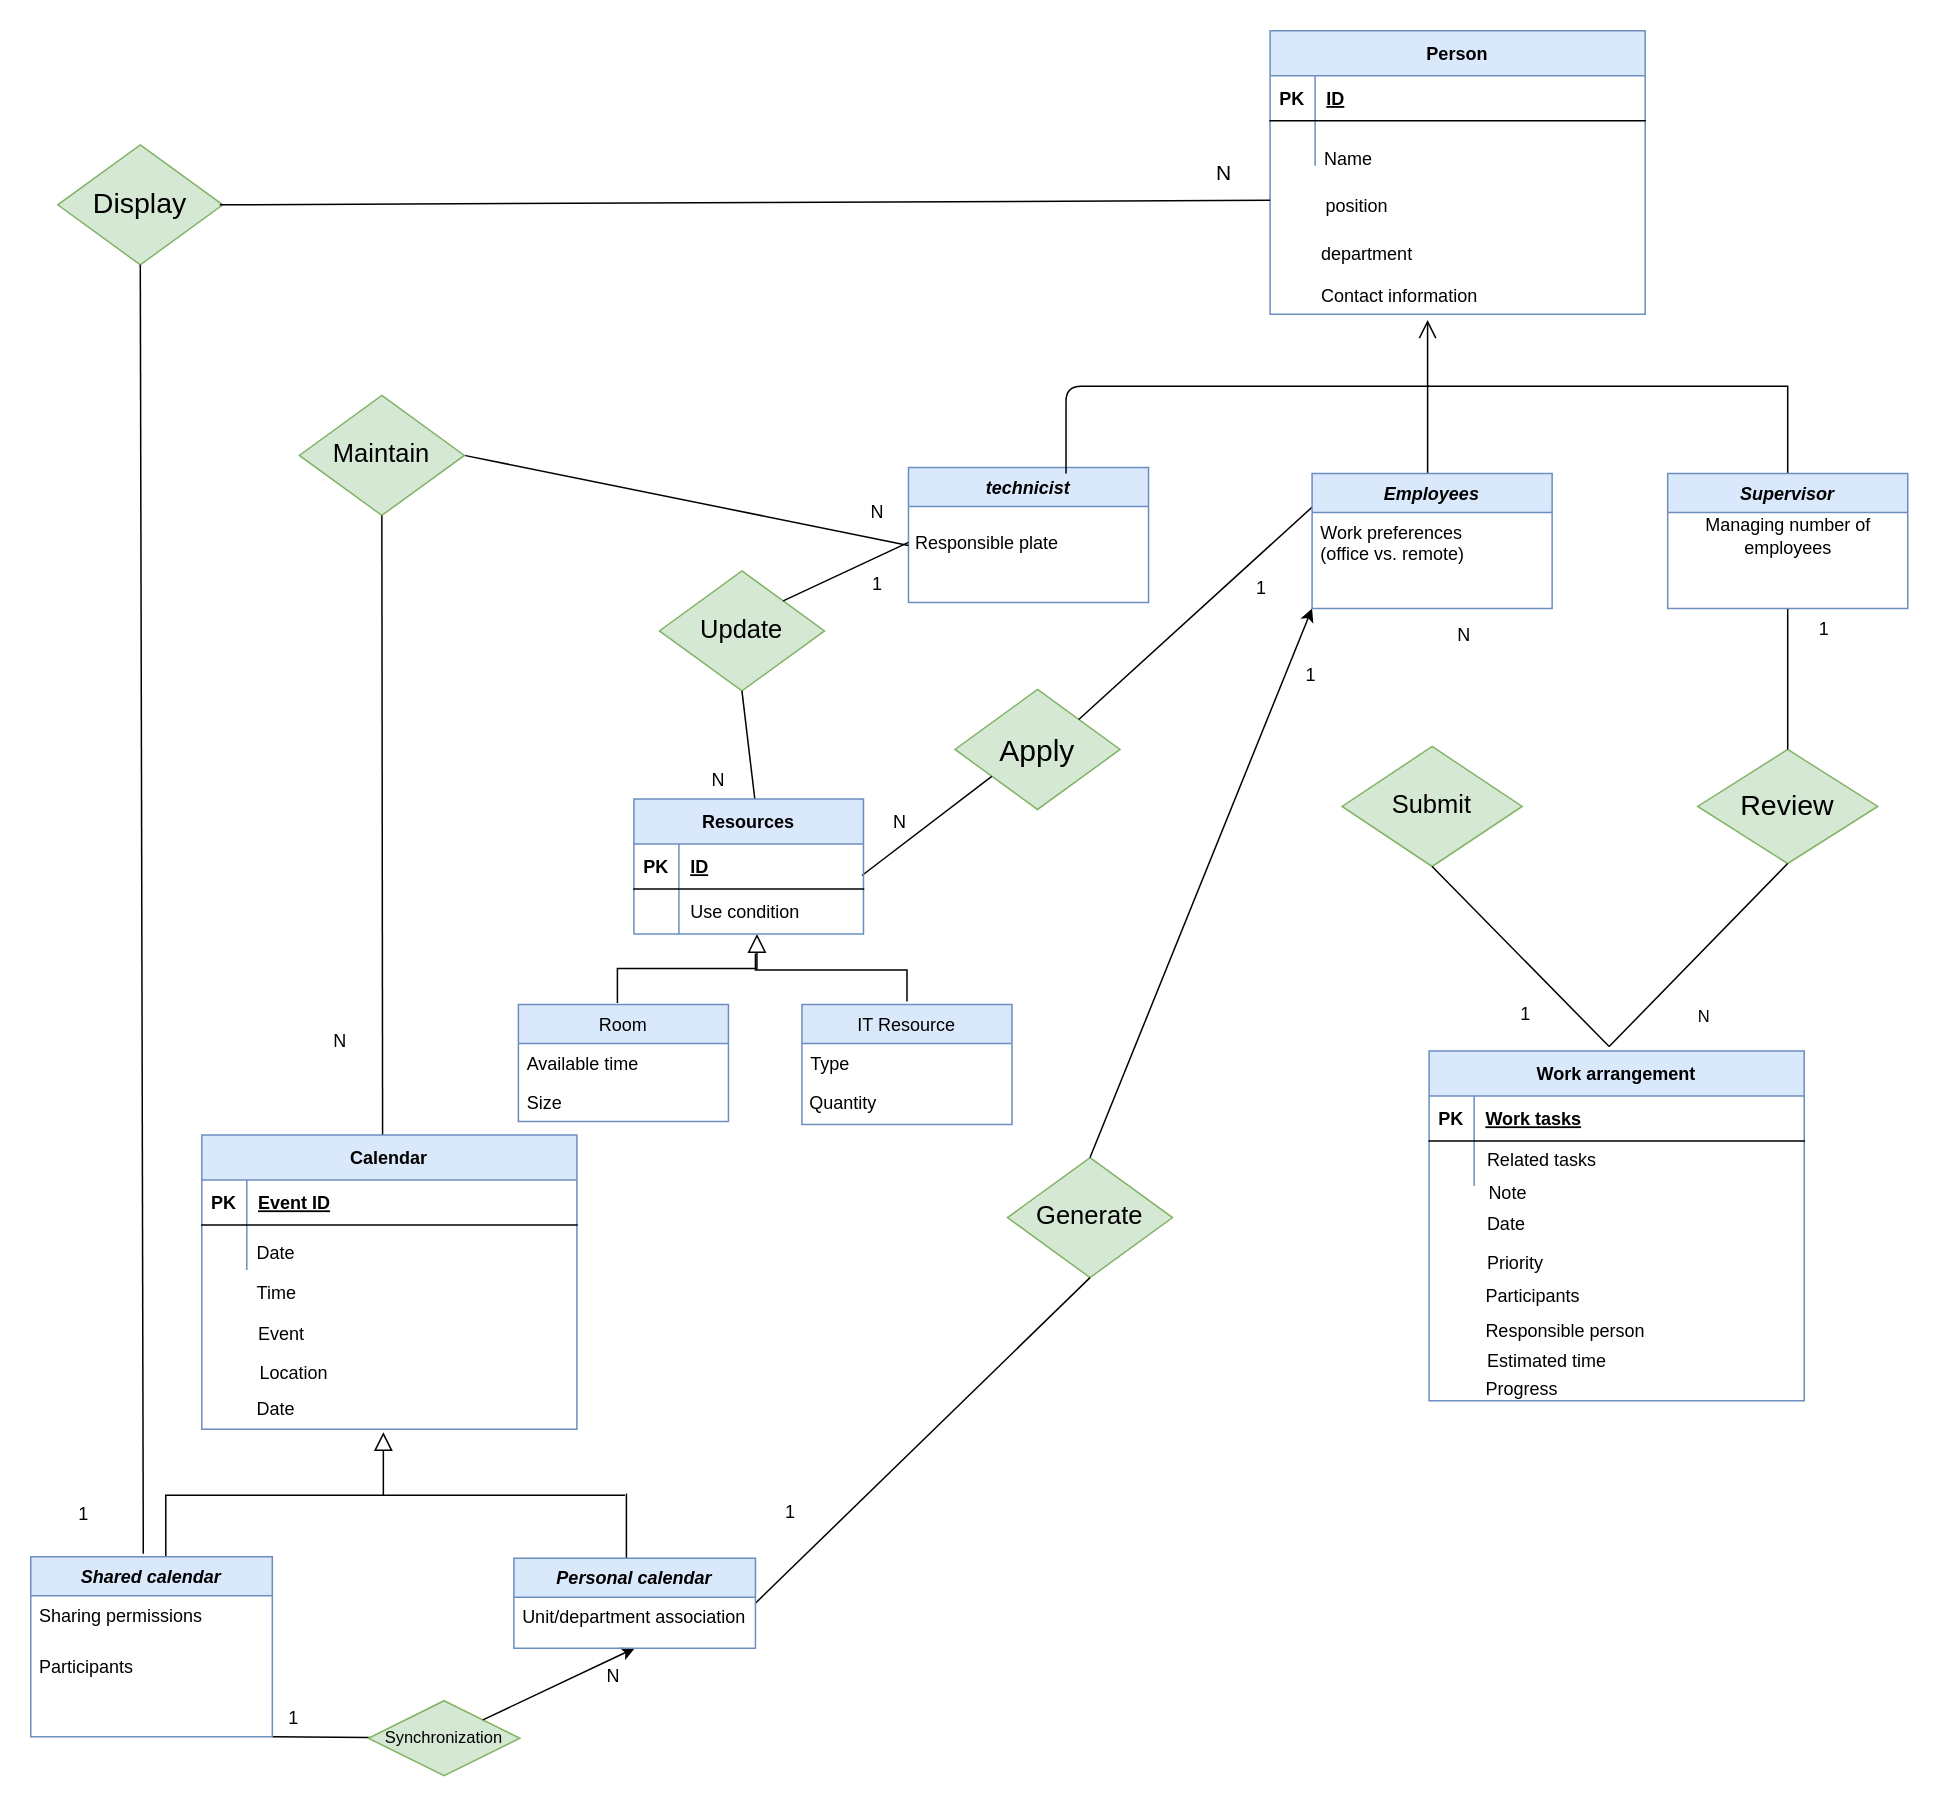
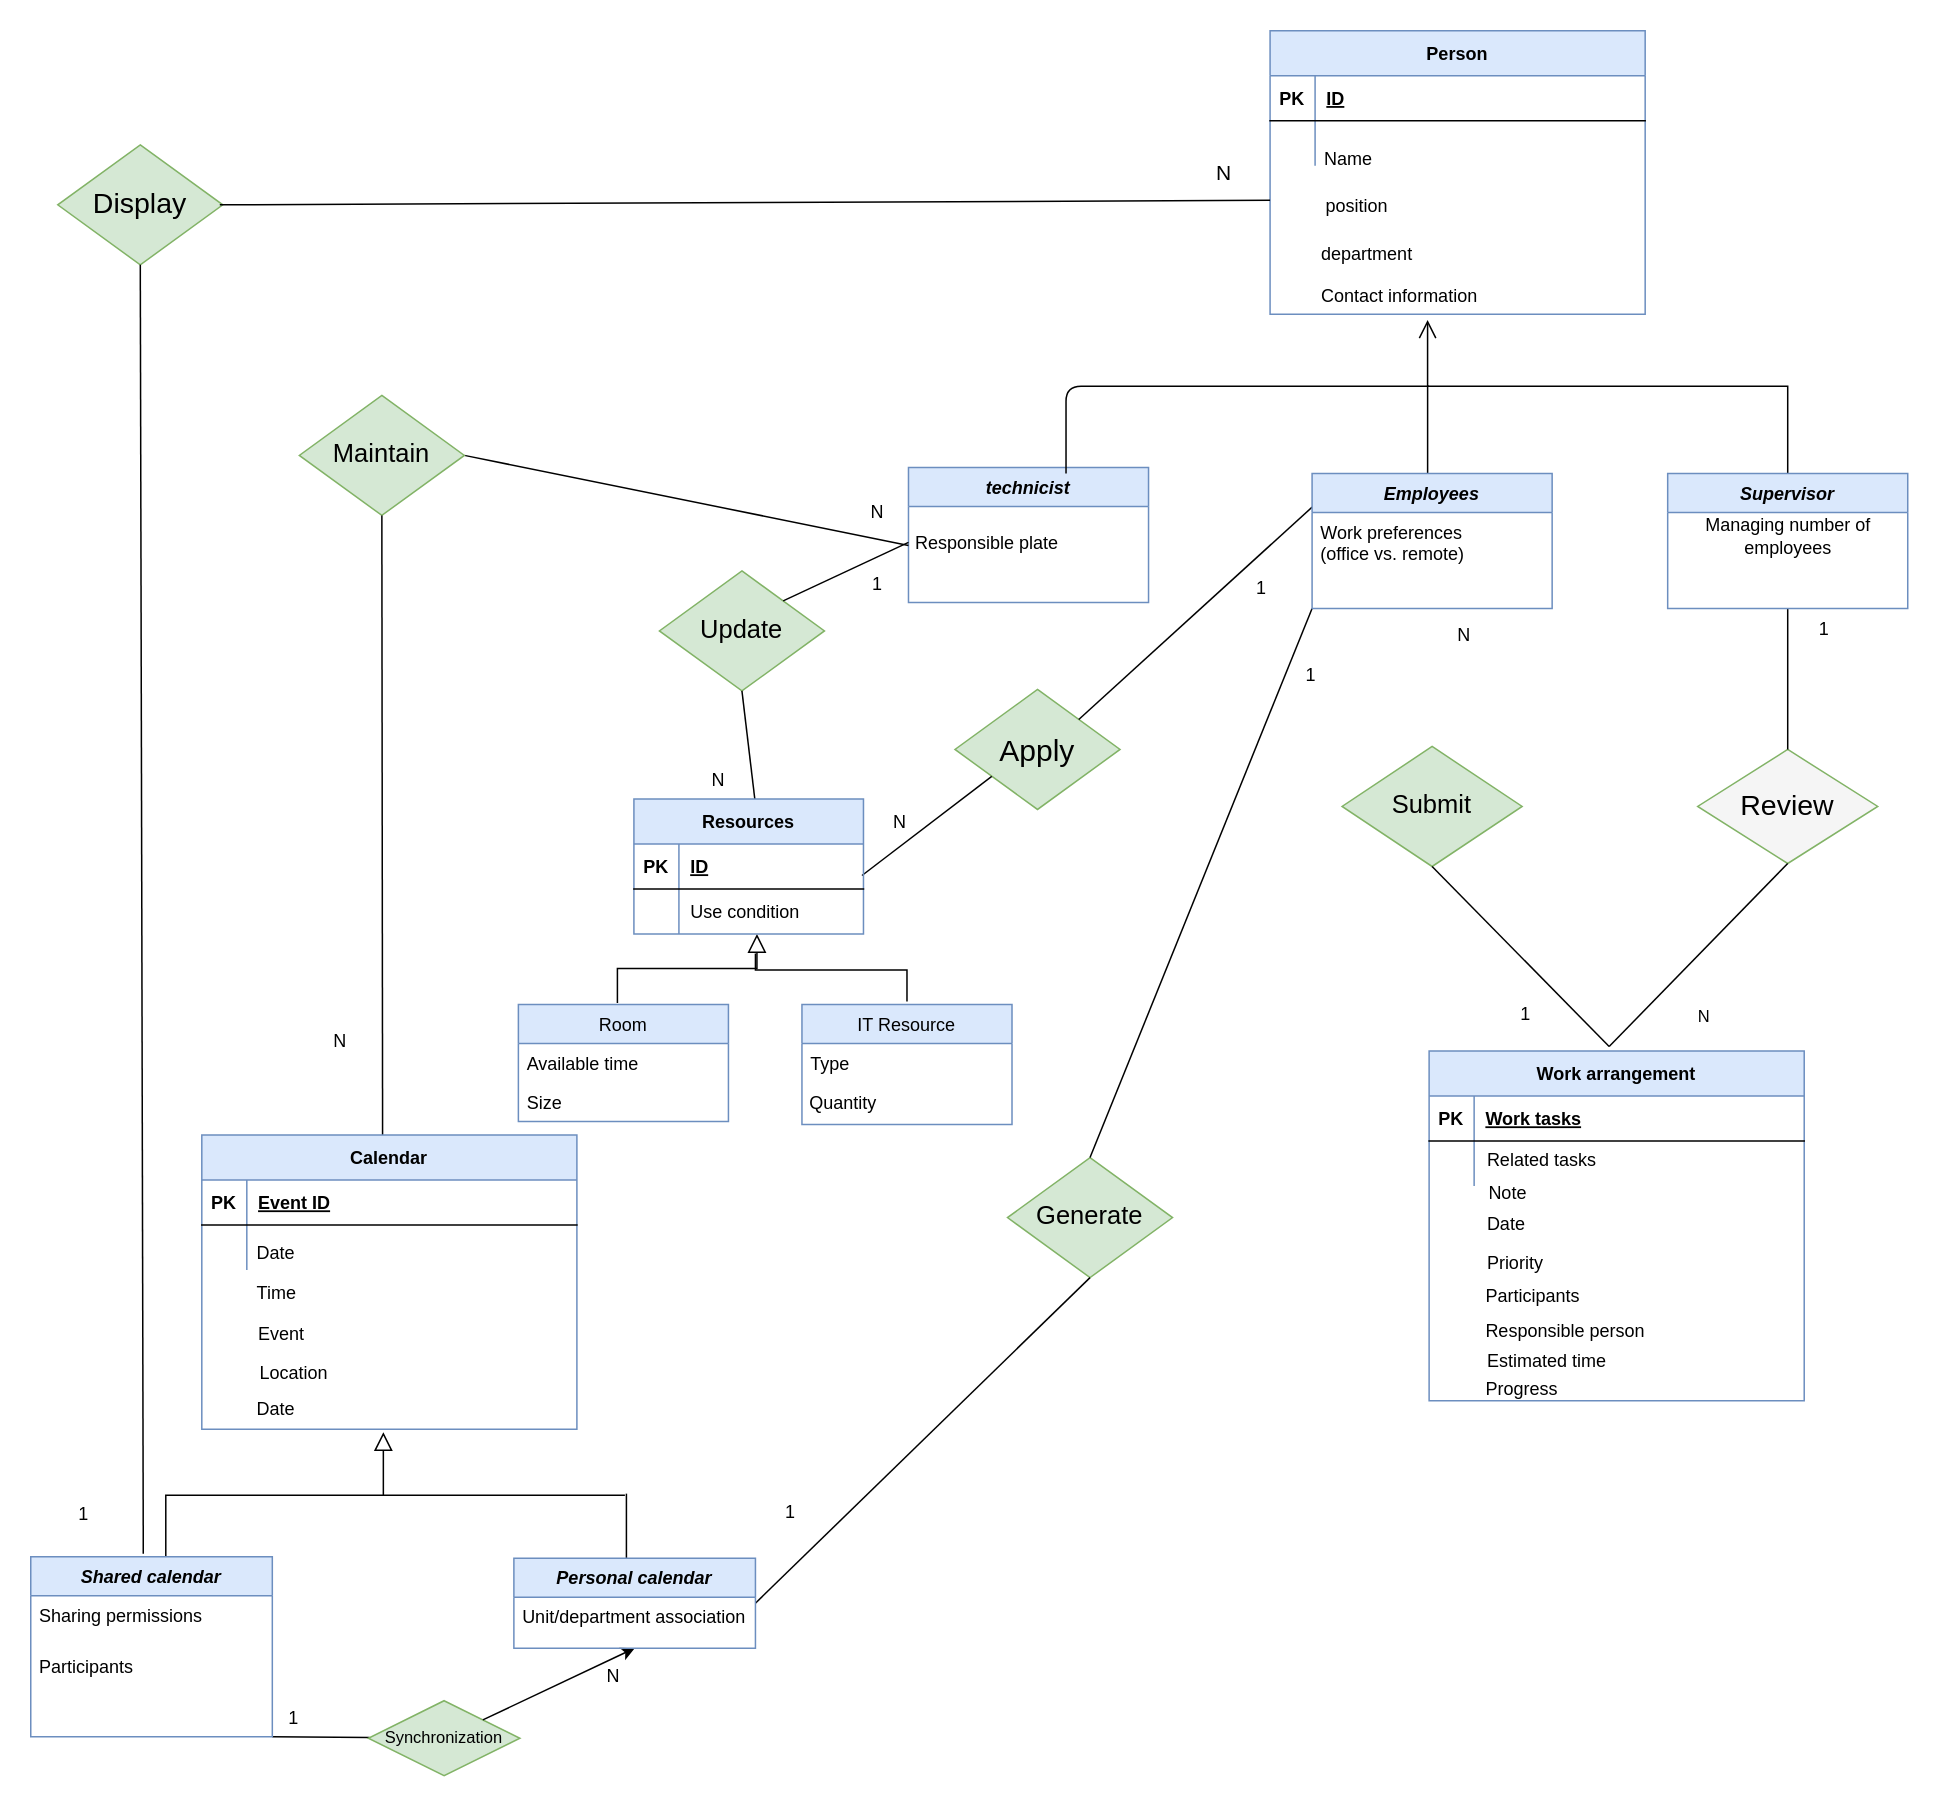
(1307, 619) -> (1309, 616)
(1787, 806) -> (1787, 806)
